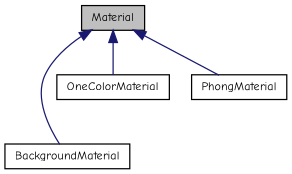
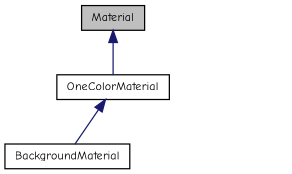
(42, 85) -> (87, 127)
(239, 87) -> none
